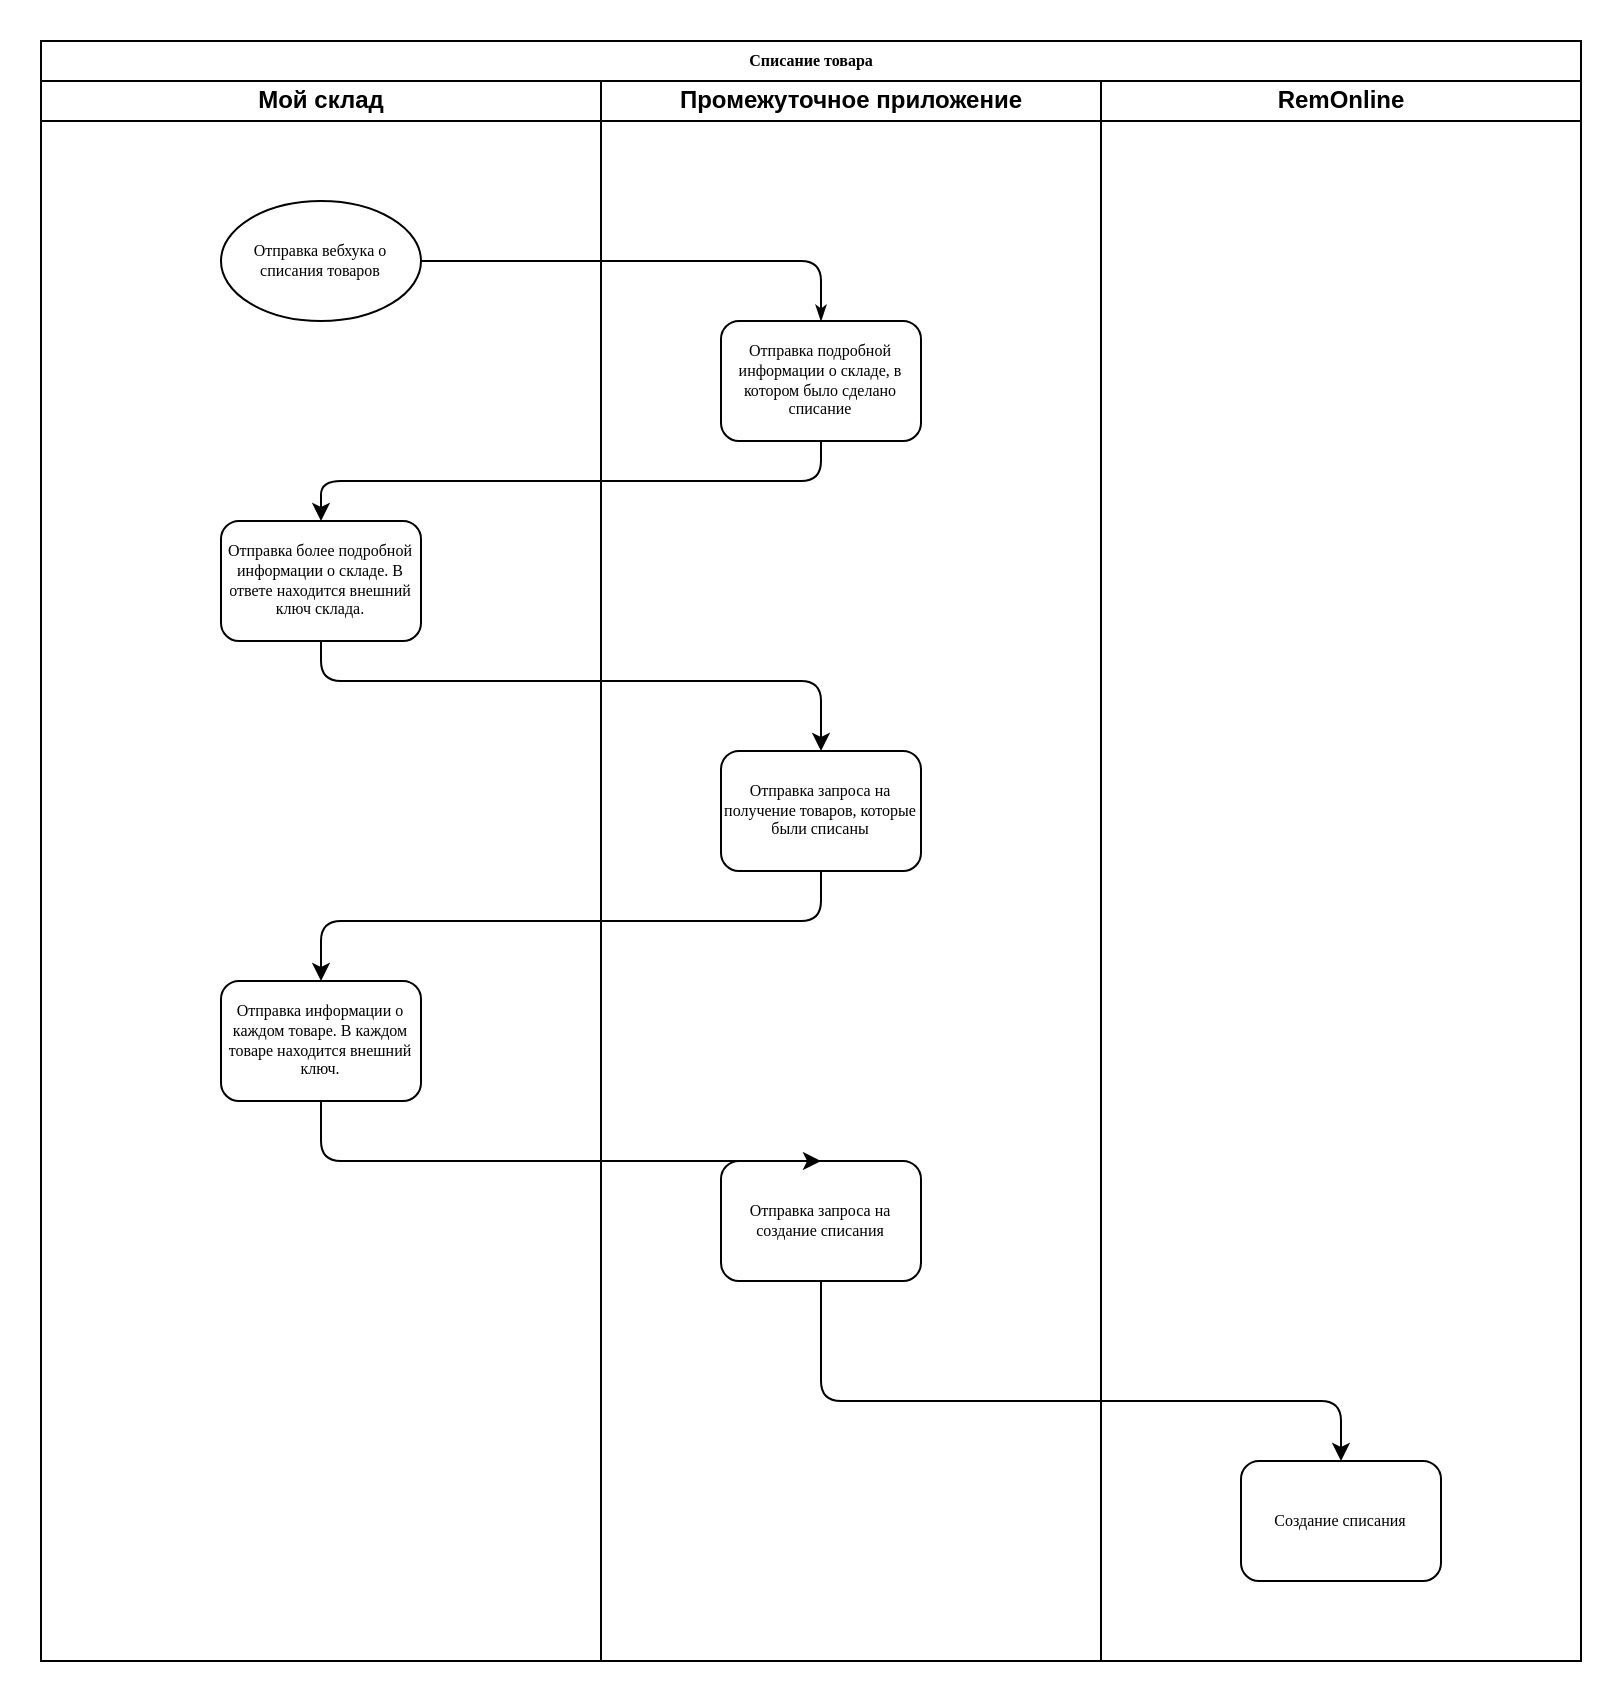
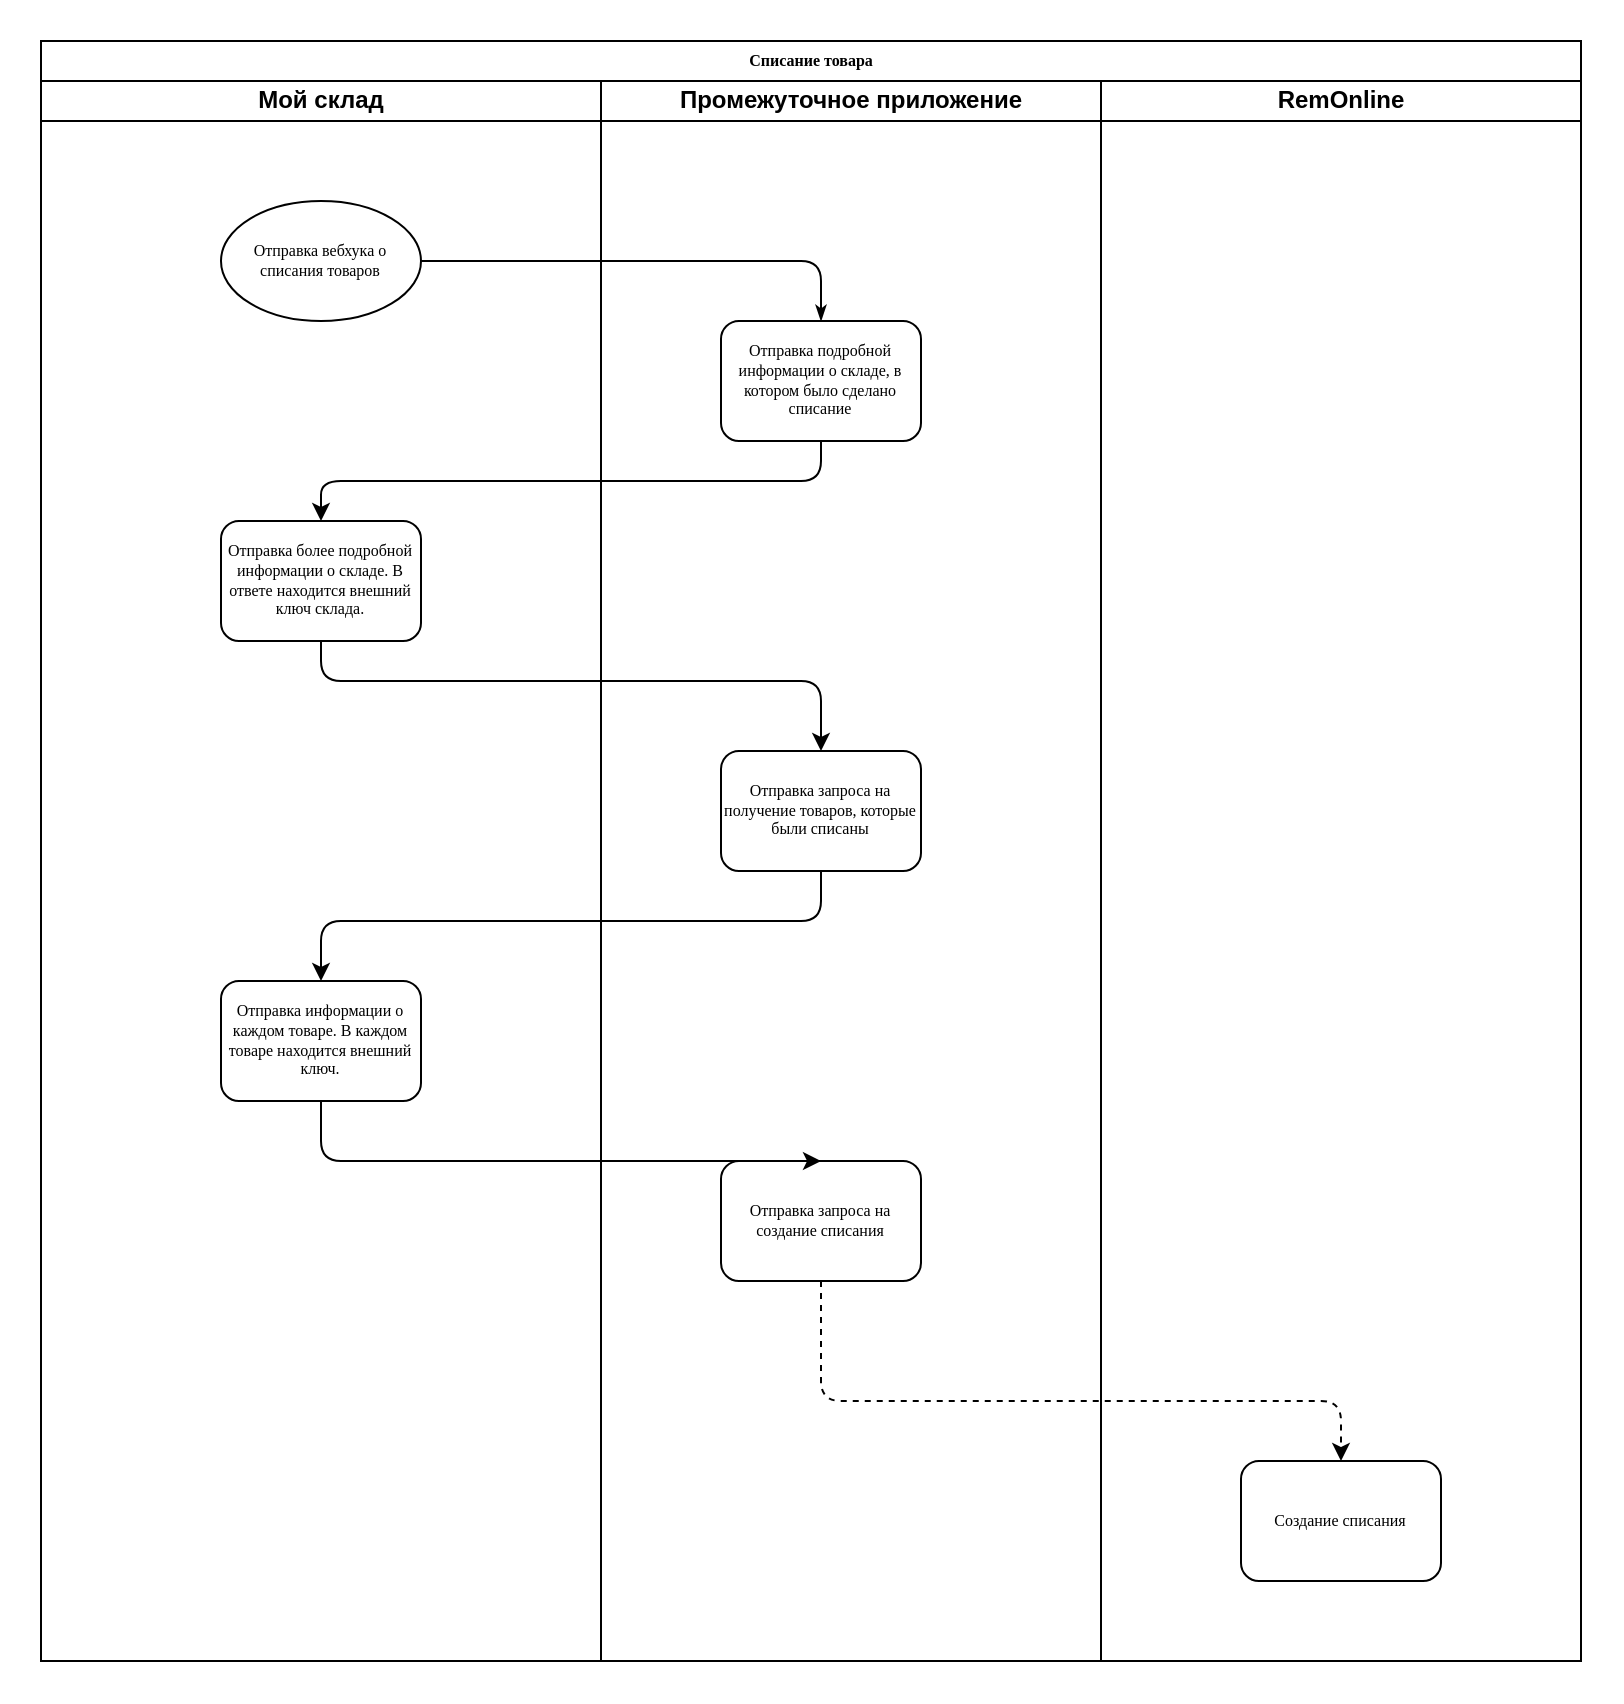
(908, 1401) -> (908, 1401)
